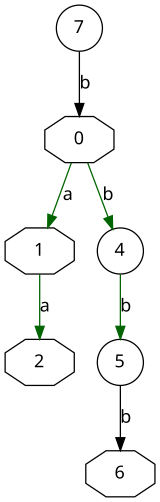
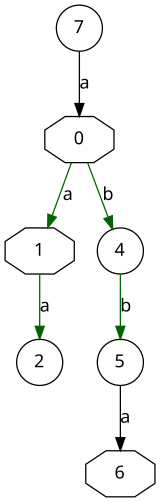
(85, 84) -> (85, 84)
(40, 362) -> (40, 362)
(126, 418) -> (125, 418)
